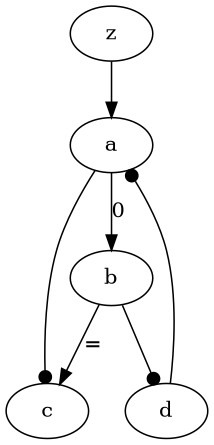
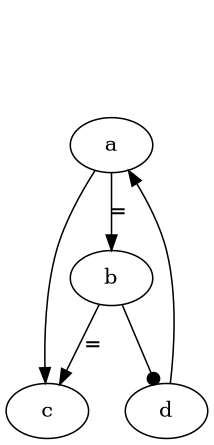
(112, 34) -> none
(119, 212) -> (119, 212)
(53, 266) -> (53, 266)
(171, 279) -> (171, 279)
